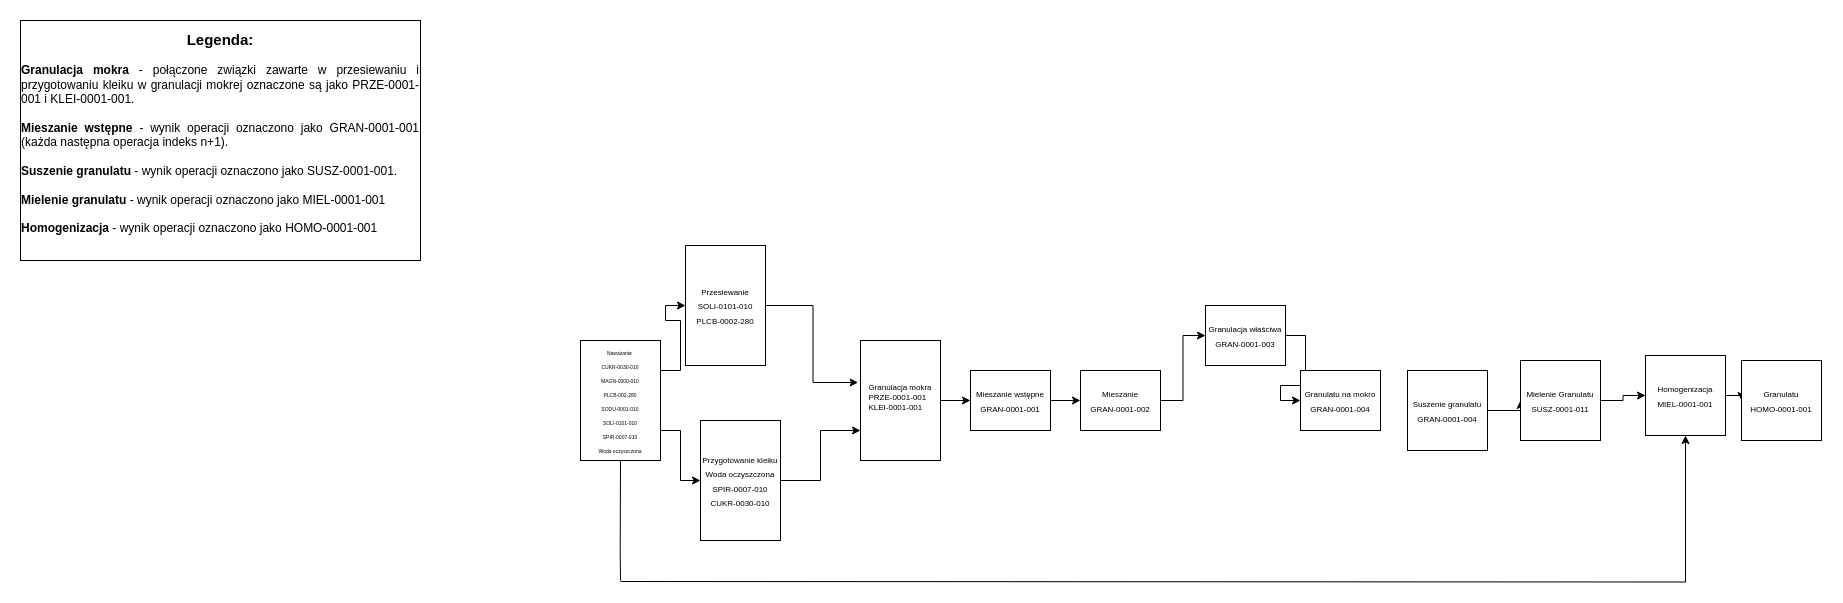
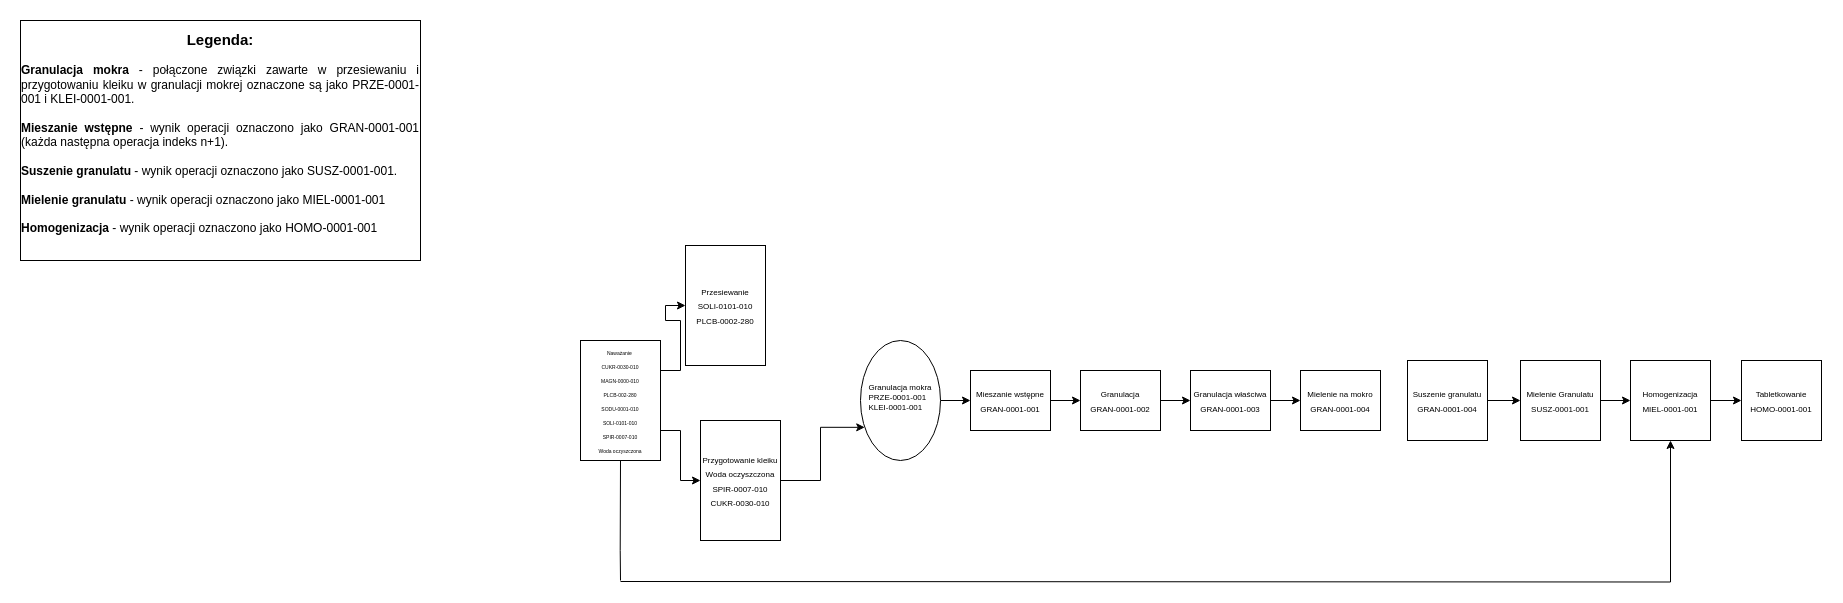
(1246, 336) -> (1231, 401)
(813, 340) -> none
(1686, 396) -> (1671, 401)
(901, 401) -> (901, 401)
(1121, 401) -> (1121, 401)
(1341, 401) -> (1341, 401)
(1561, 401) -> (1561, 401)
(1782, 401) -> (1782, 401)
(1448, 411) -> (1448, 401)
